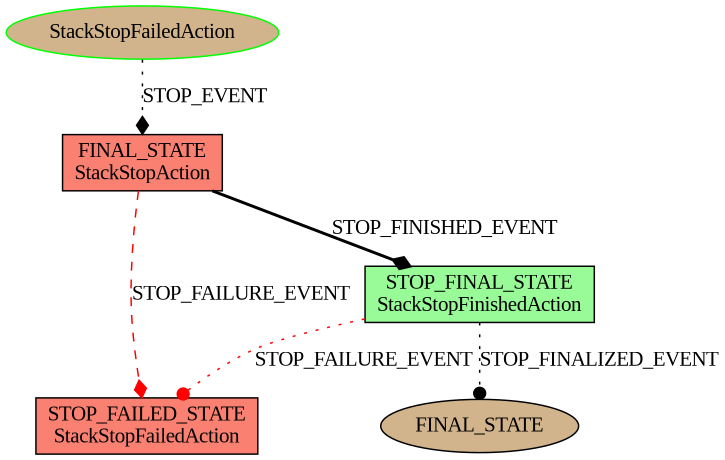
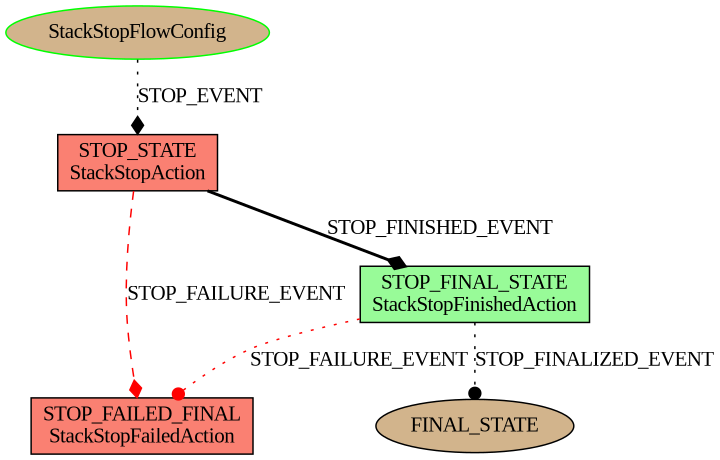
(142, 33) -> (138, 33)
(142, 163) -> (138, 163)
(147, 426) -> (142, 426)
